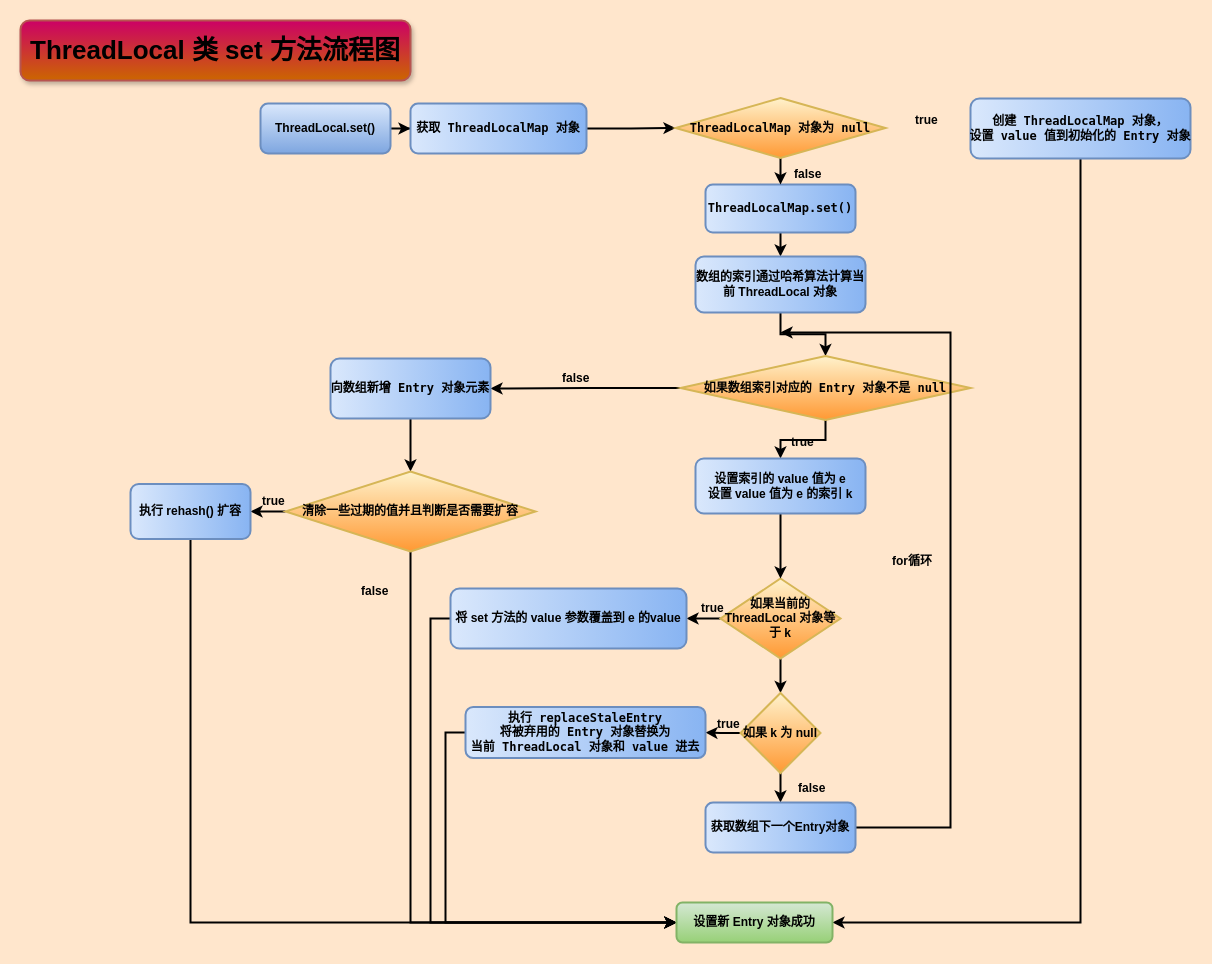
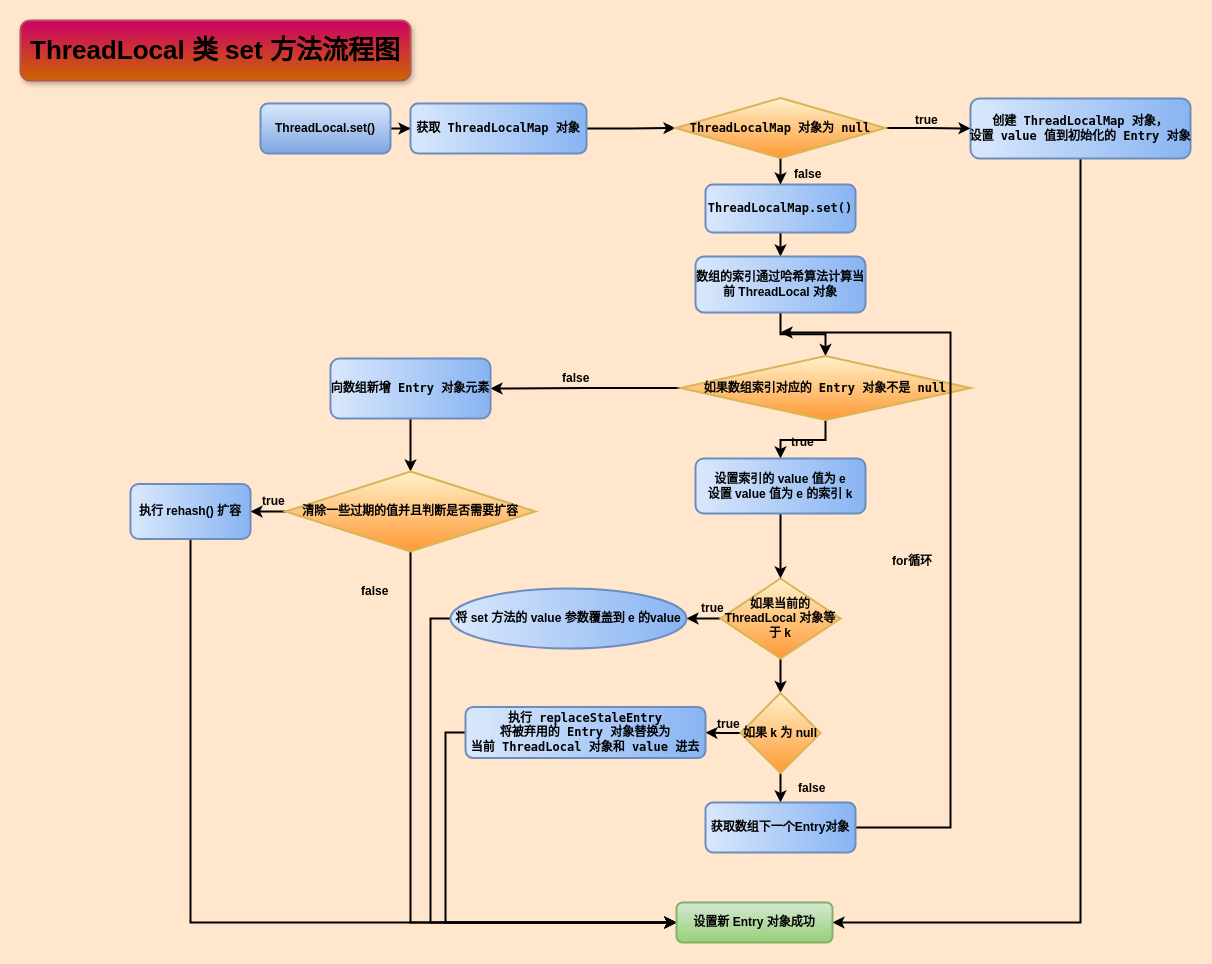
none -> (924, 128)
(569, 619) -> (569, 619)
